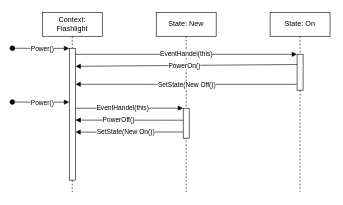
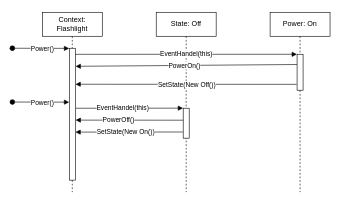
(186, 24) -> (186, 24)
(300, 24) -> (300, 24)
